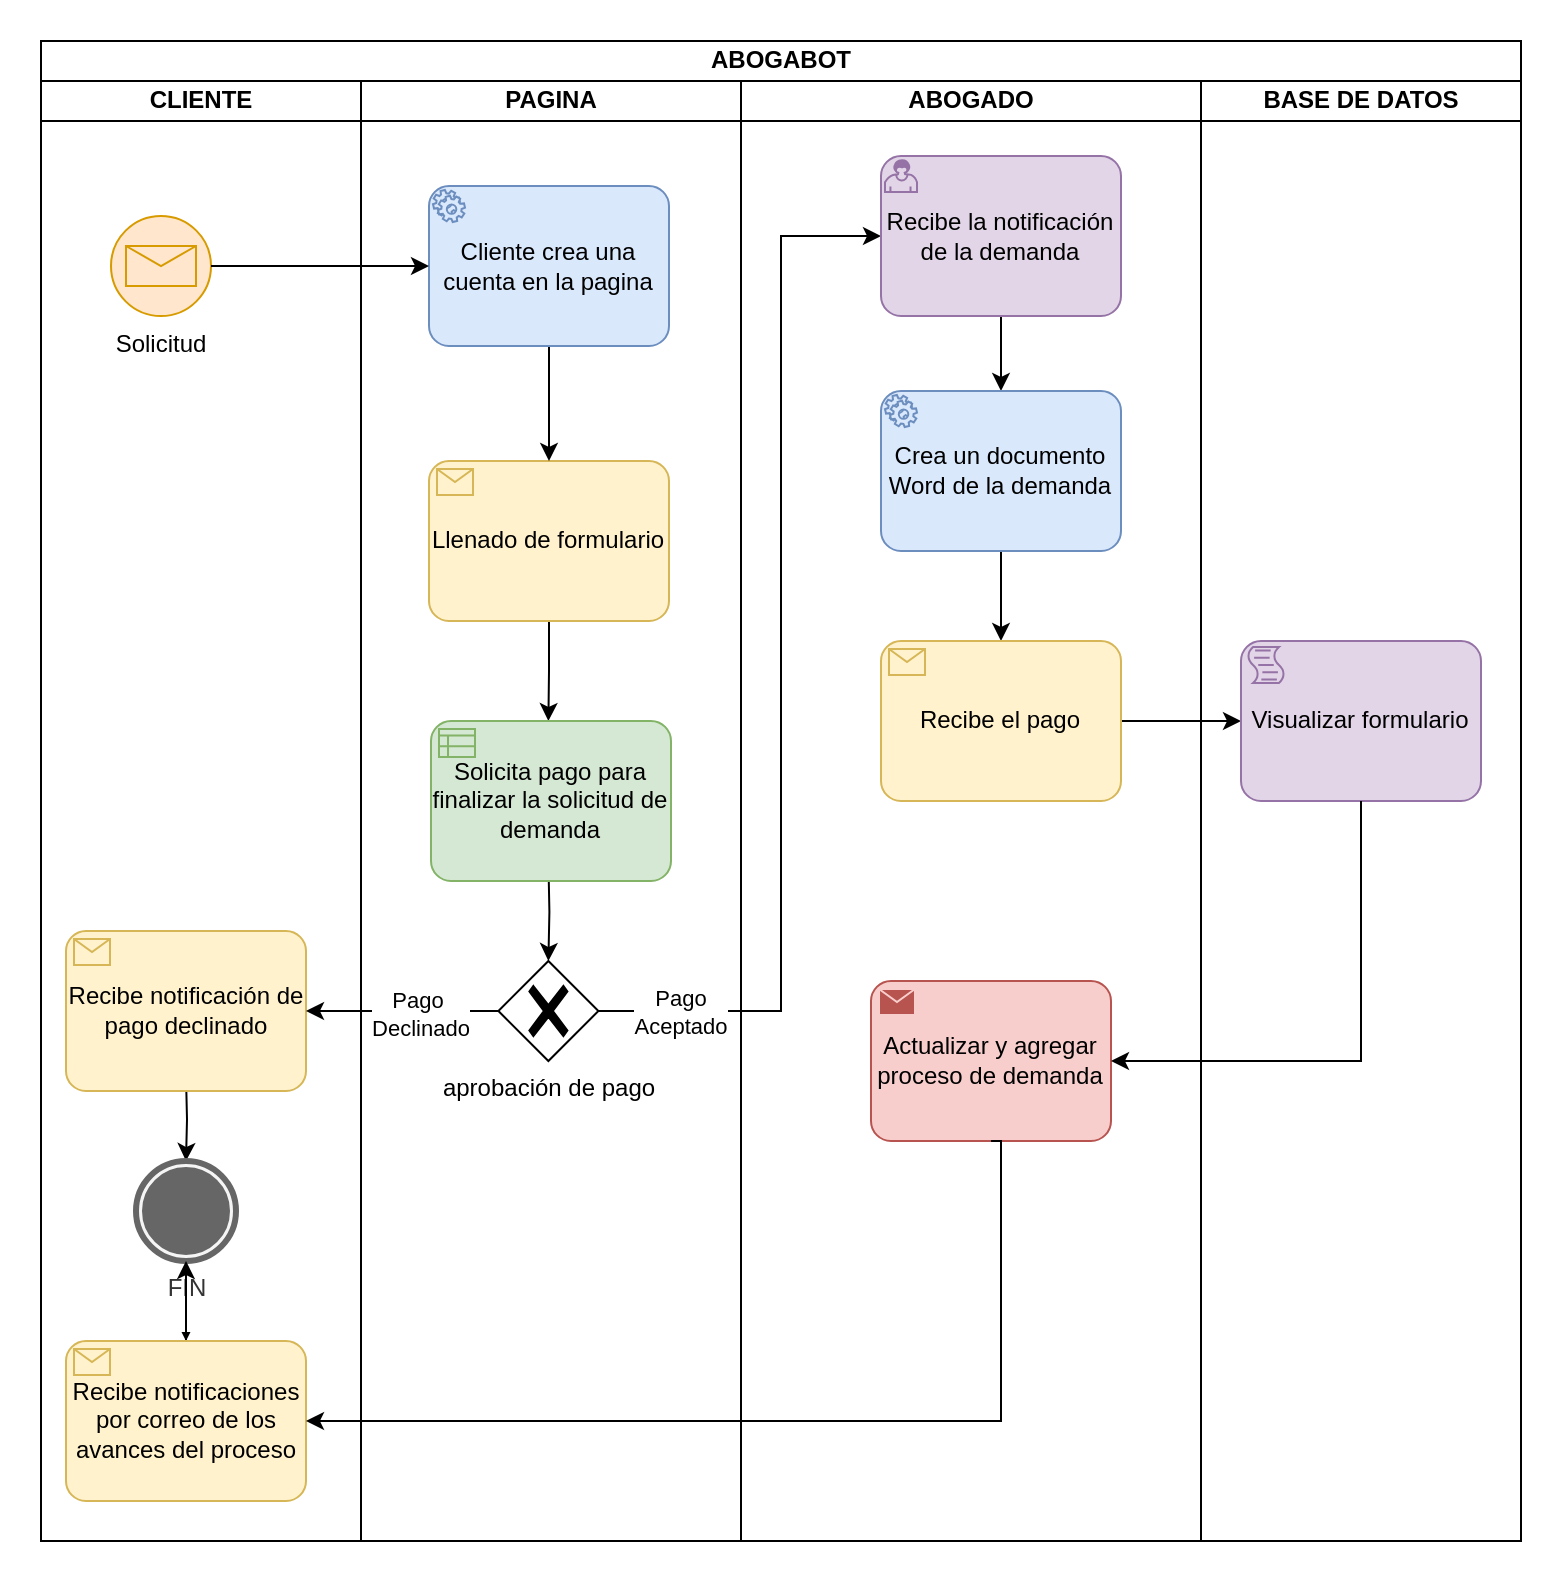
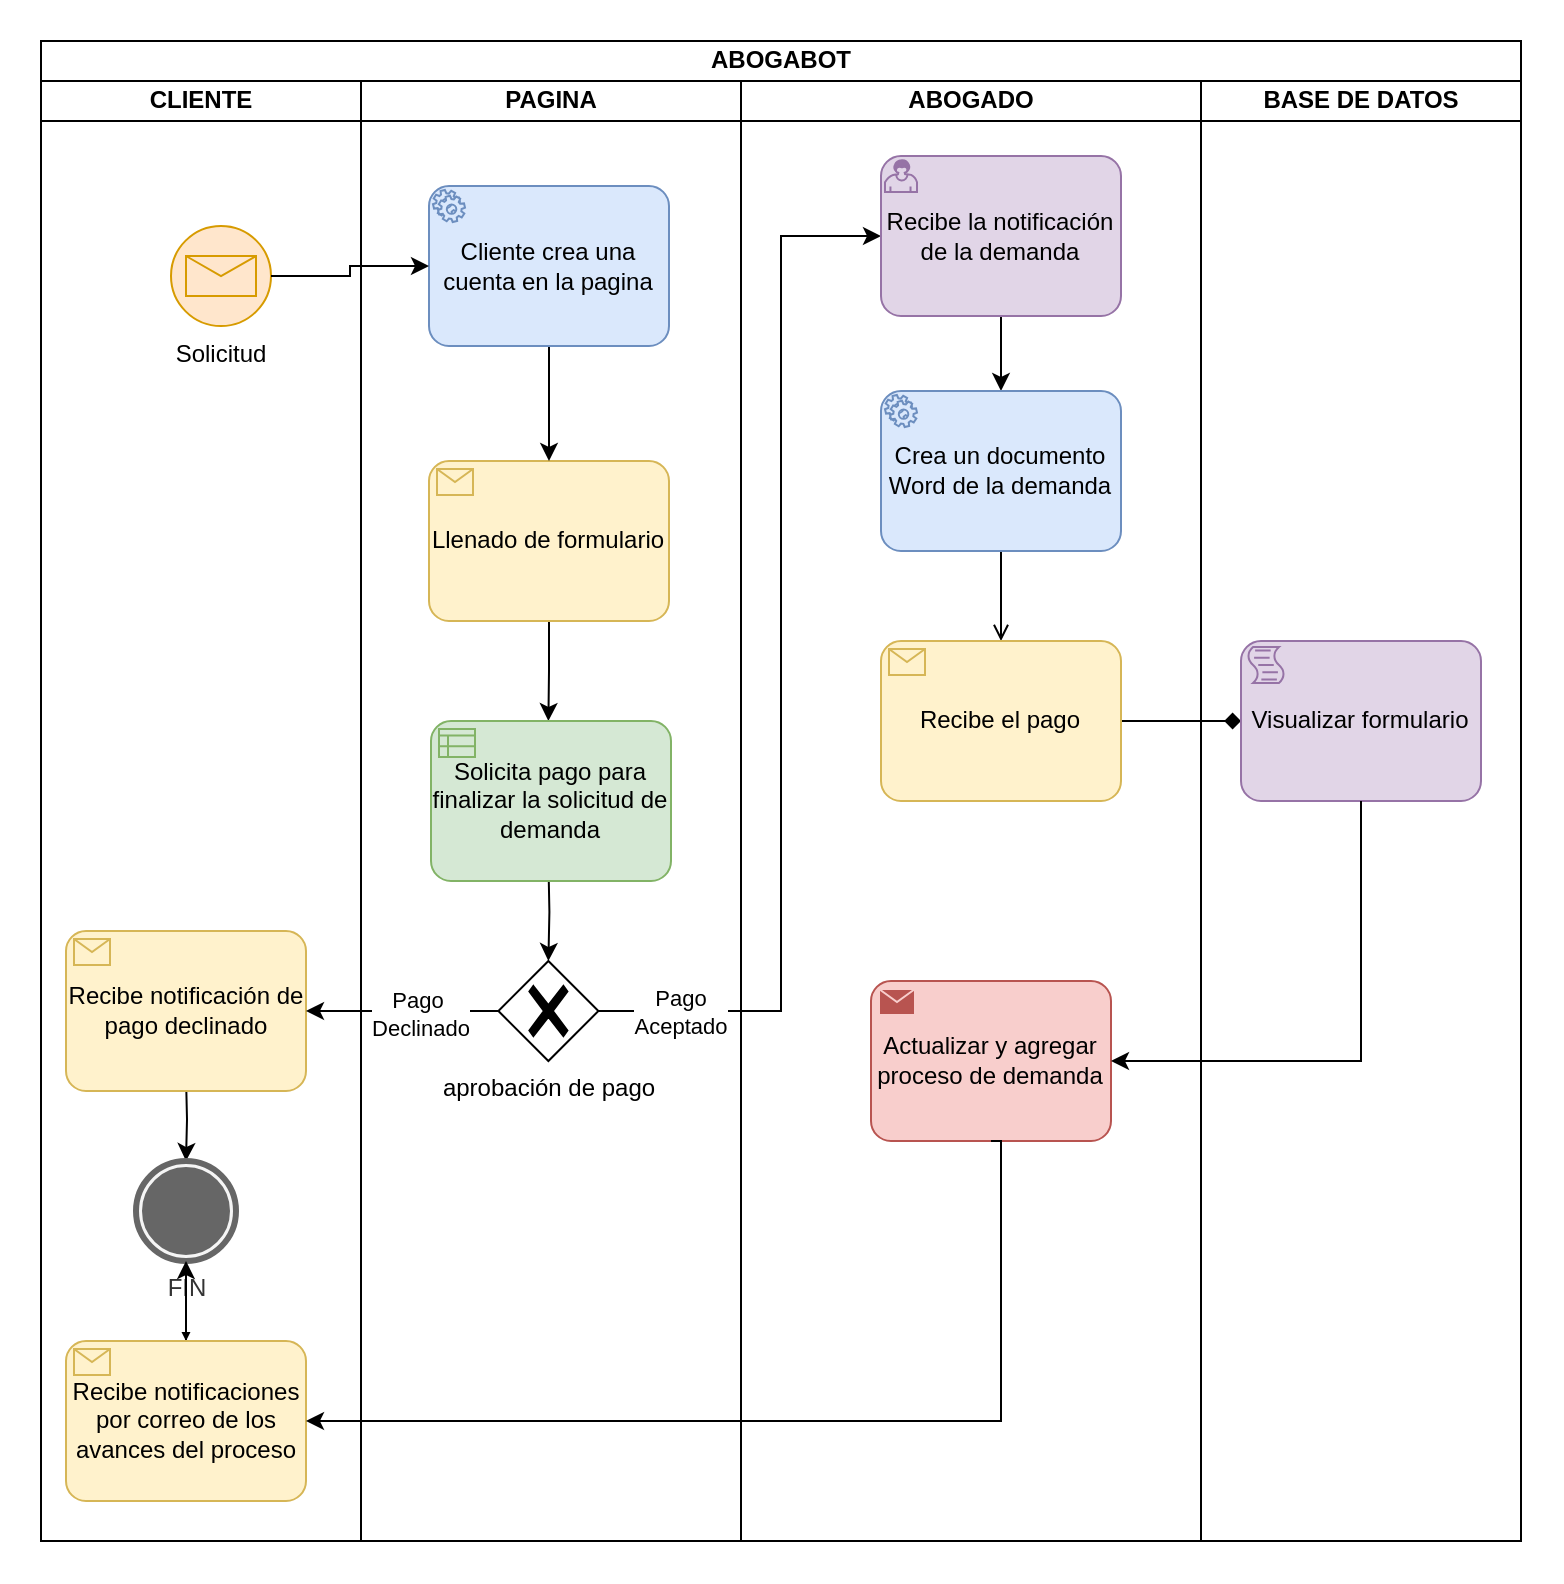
(161, 266) -> (221, 276)
(1001, 626) -> (1001, 628)
(1225, 721) -> (1224, 721)
